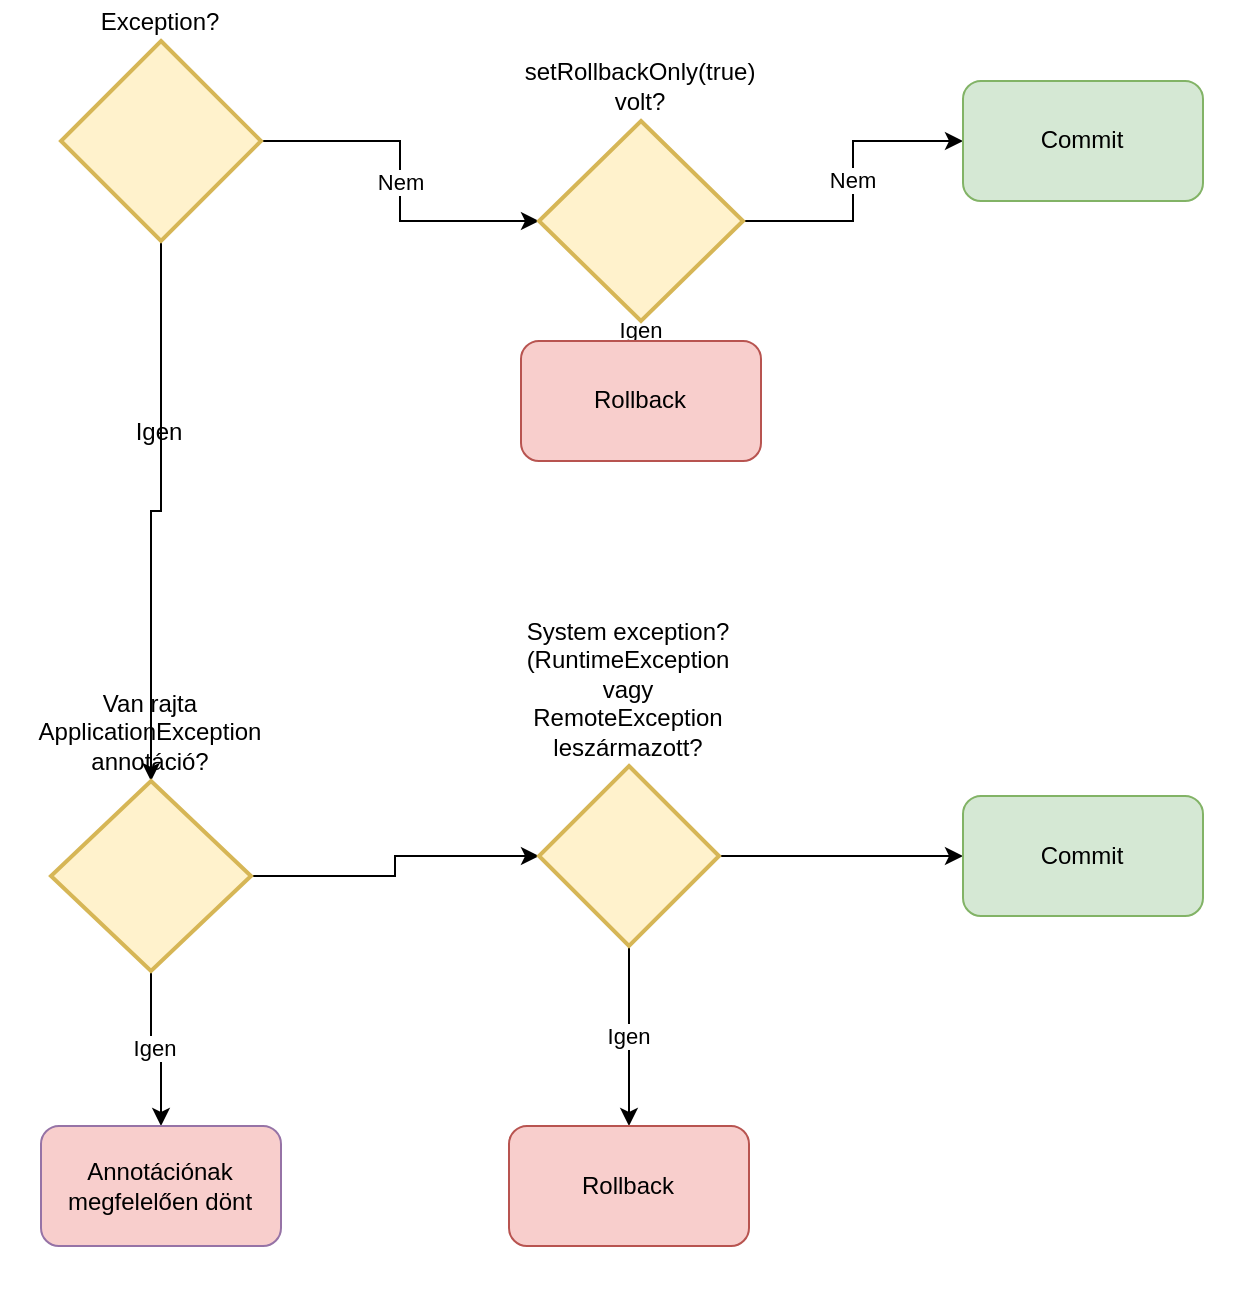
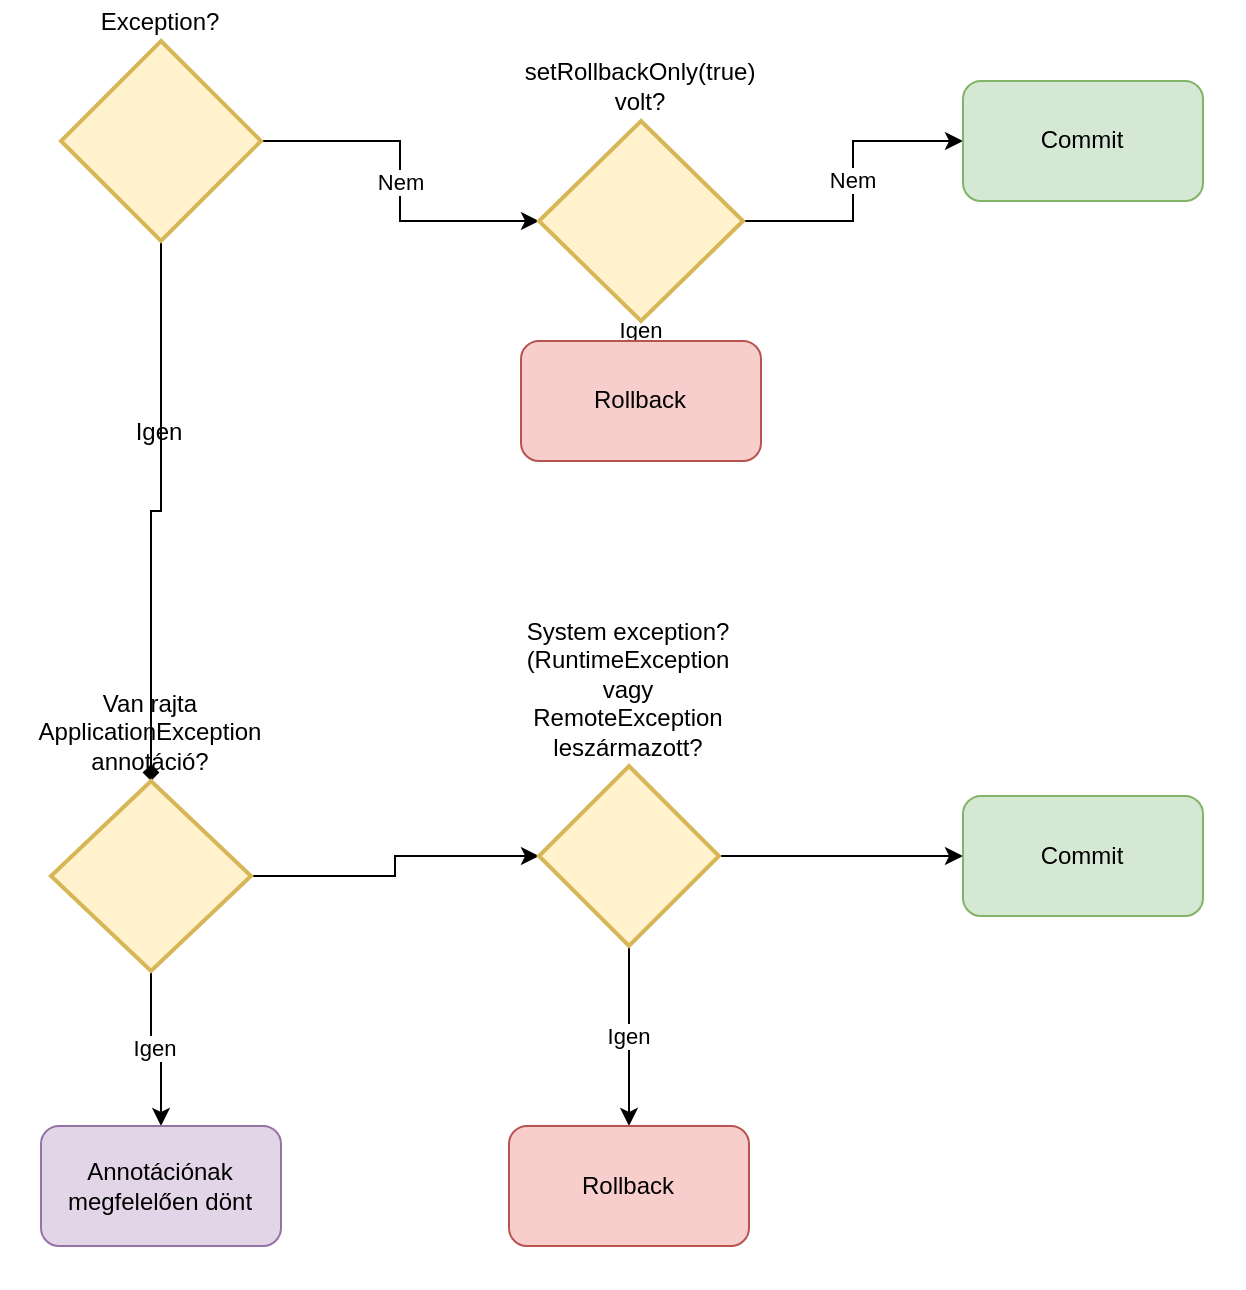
(151, 765) -> (151, 764)
(161, 1186) -> (161, 1186)
